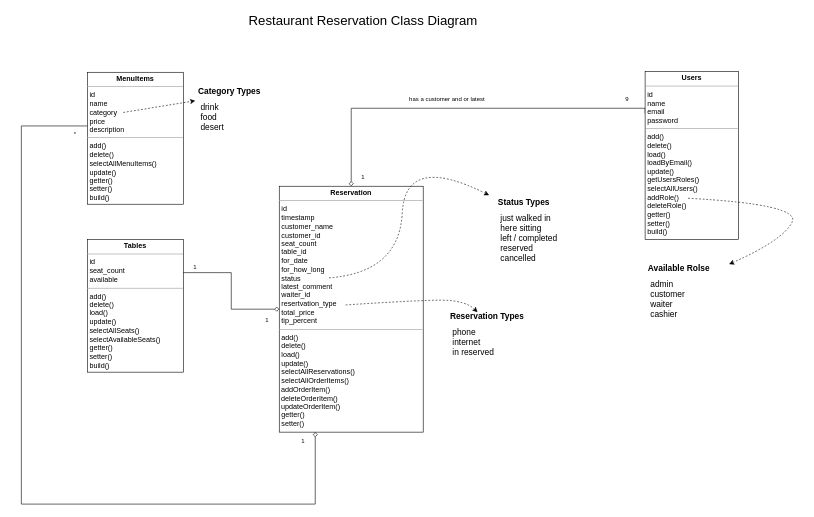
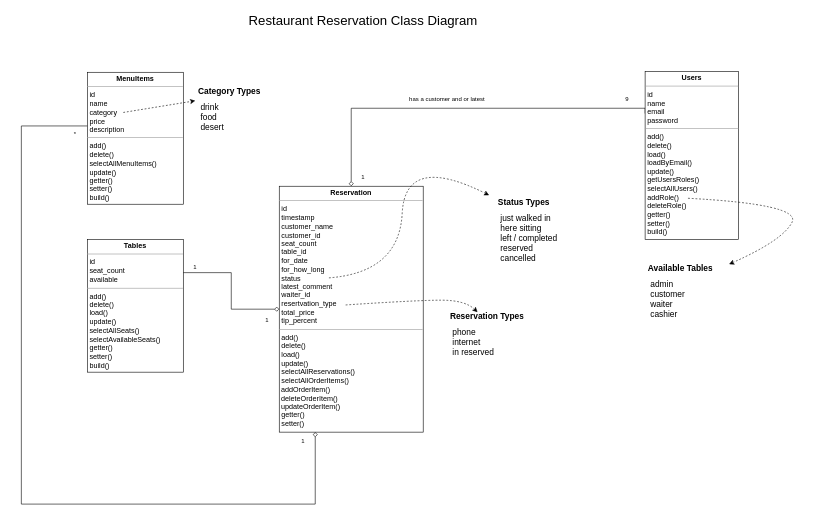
(670, 276) -> (671, 276)
